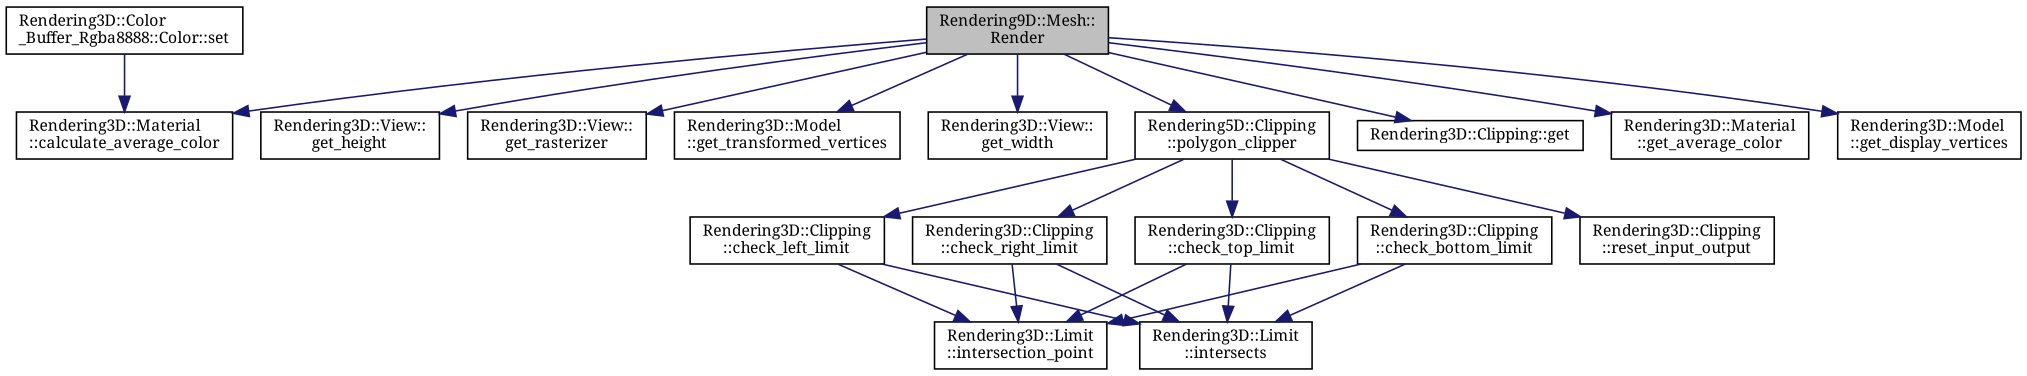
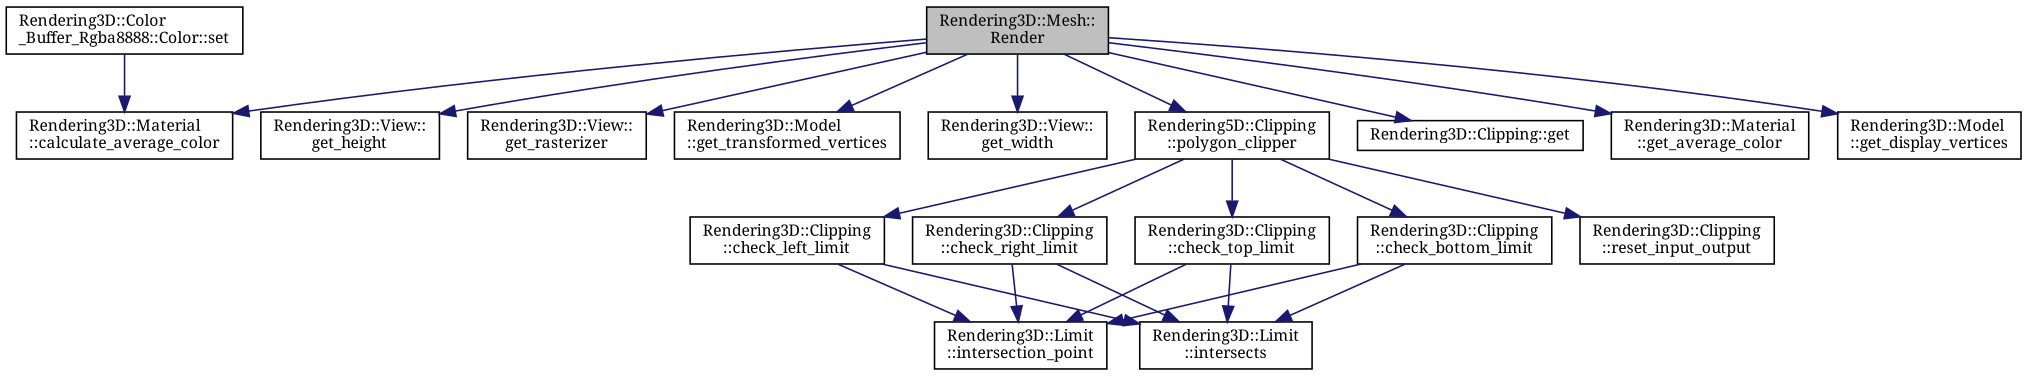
(1018, 31) -> (1018, 31)
